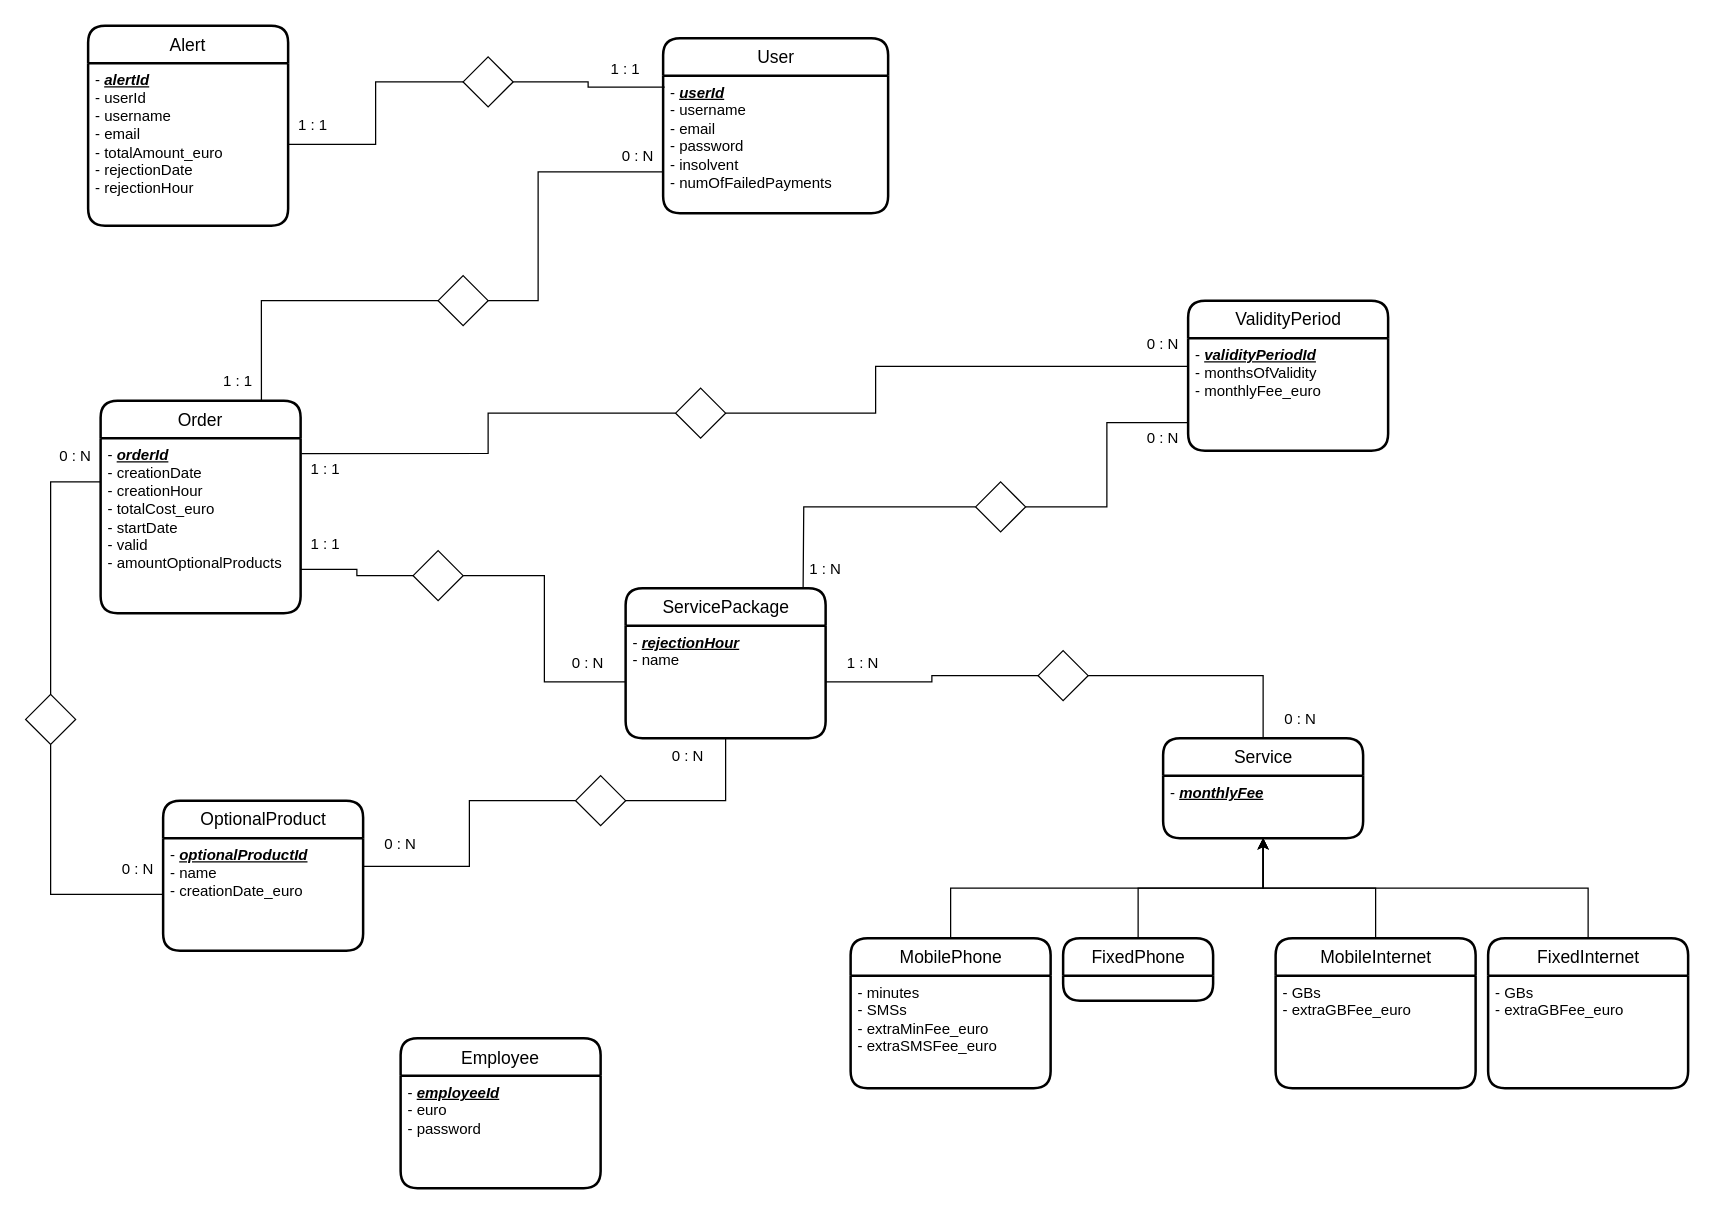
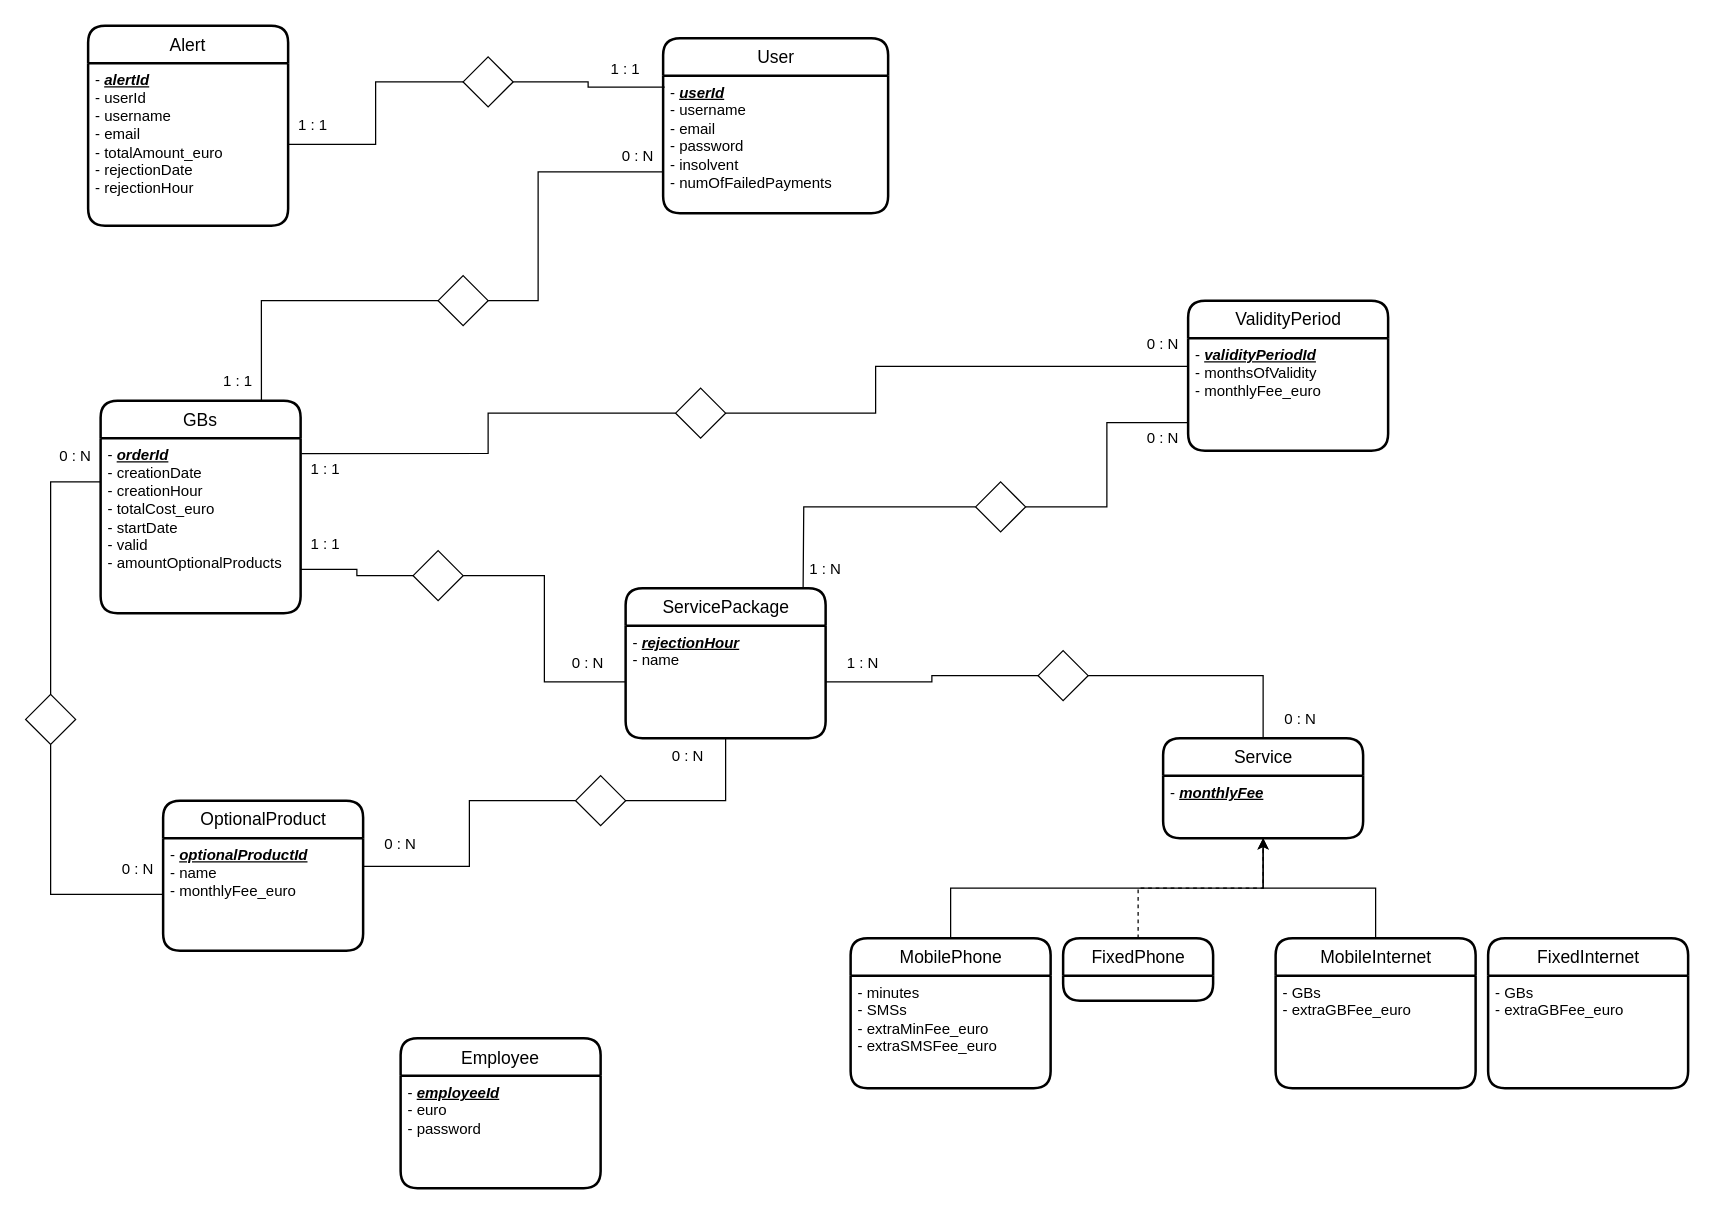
(200, 420) -> (200, 420)
(247, 874) -> (245, 874)
(1135, 888) -> (1135, 888)
(1508, 888) -> none
(1376, 890) -> (1376, 890)
(1138, 913) -> (1138, 913)
